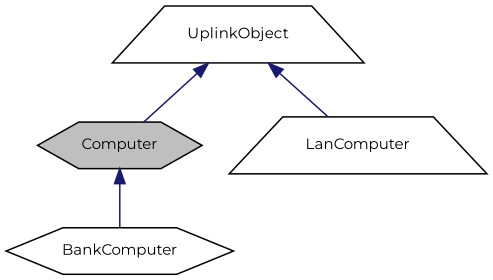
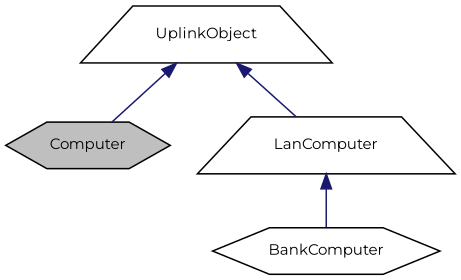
(120, 206) -> (326, 208)
